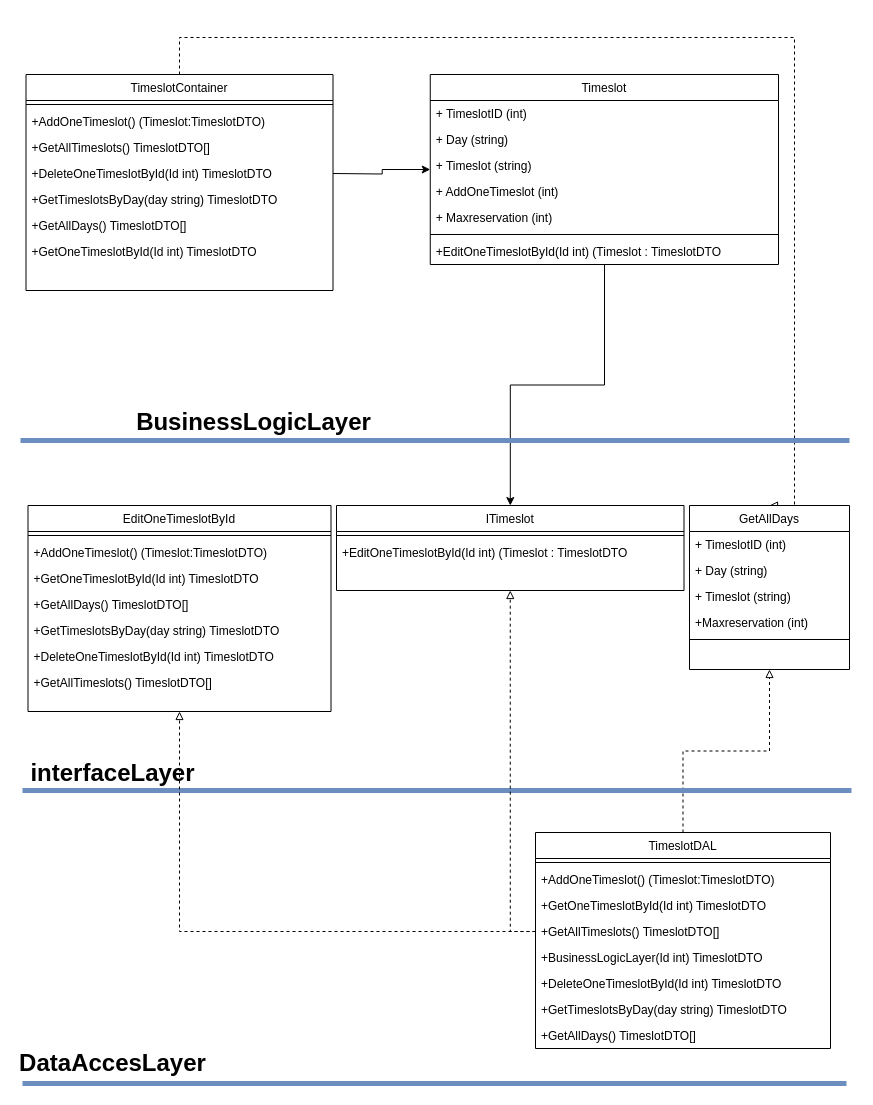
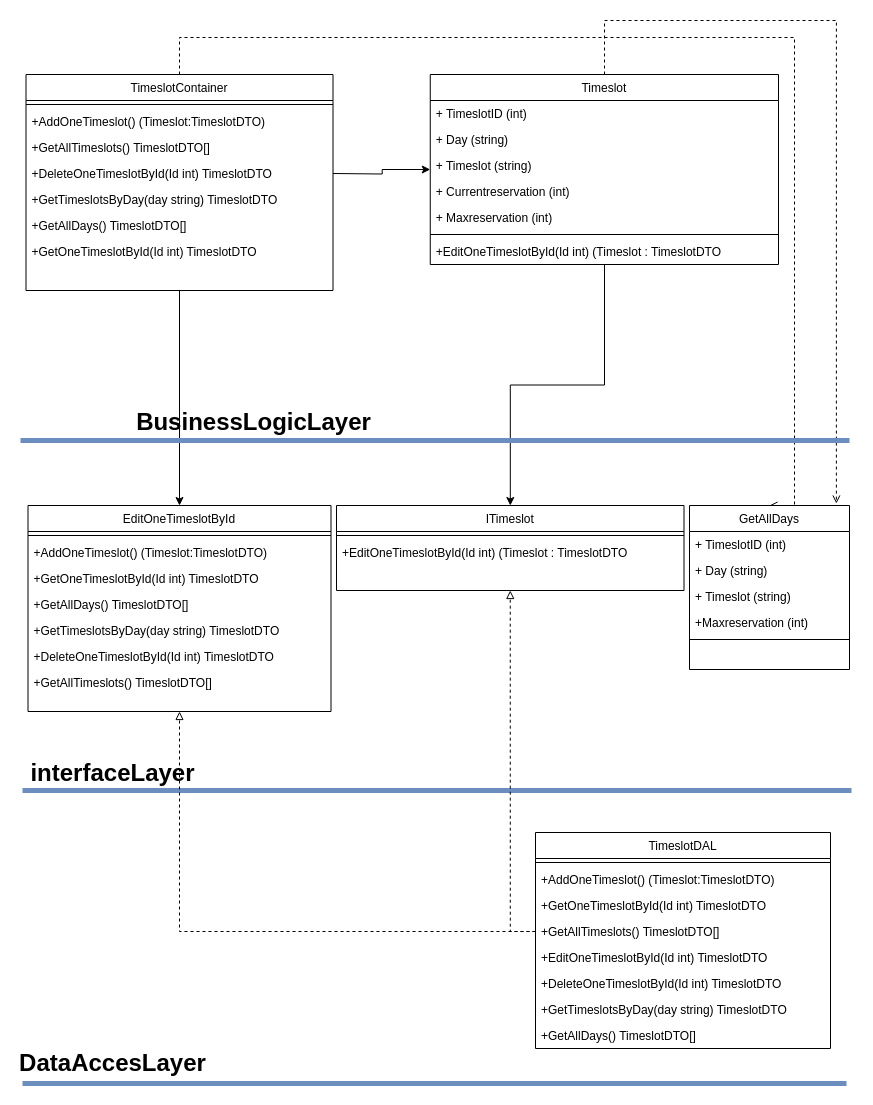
none -> (836, 118)
(502, 192) -> (517, 192)
none -> (180, 395)
(779, 506) -> (777, 506)
(722, 751) -> none
(661, 958) -> (663, 958)
